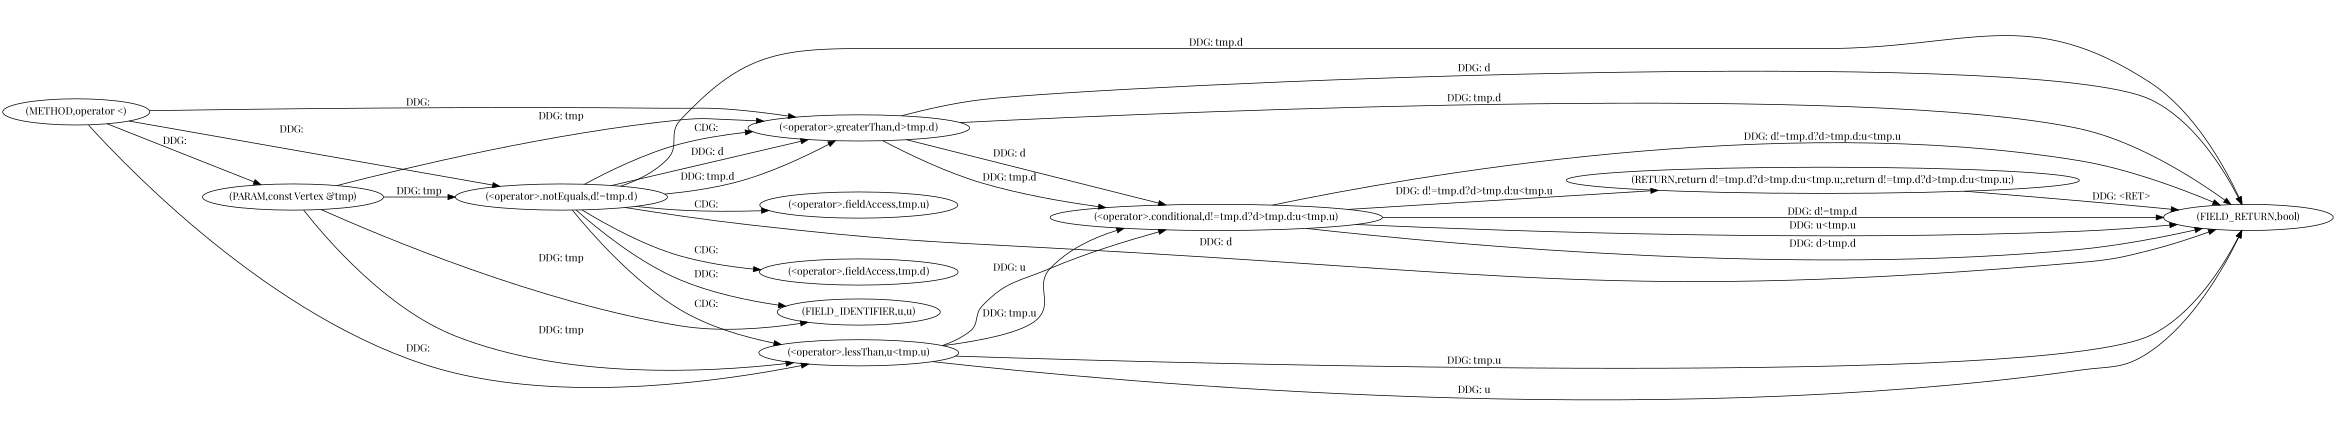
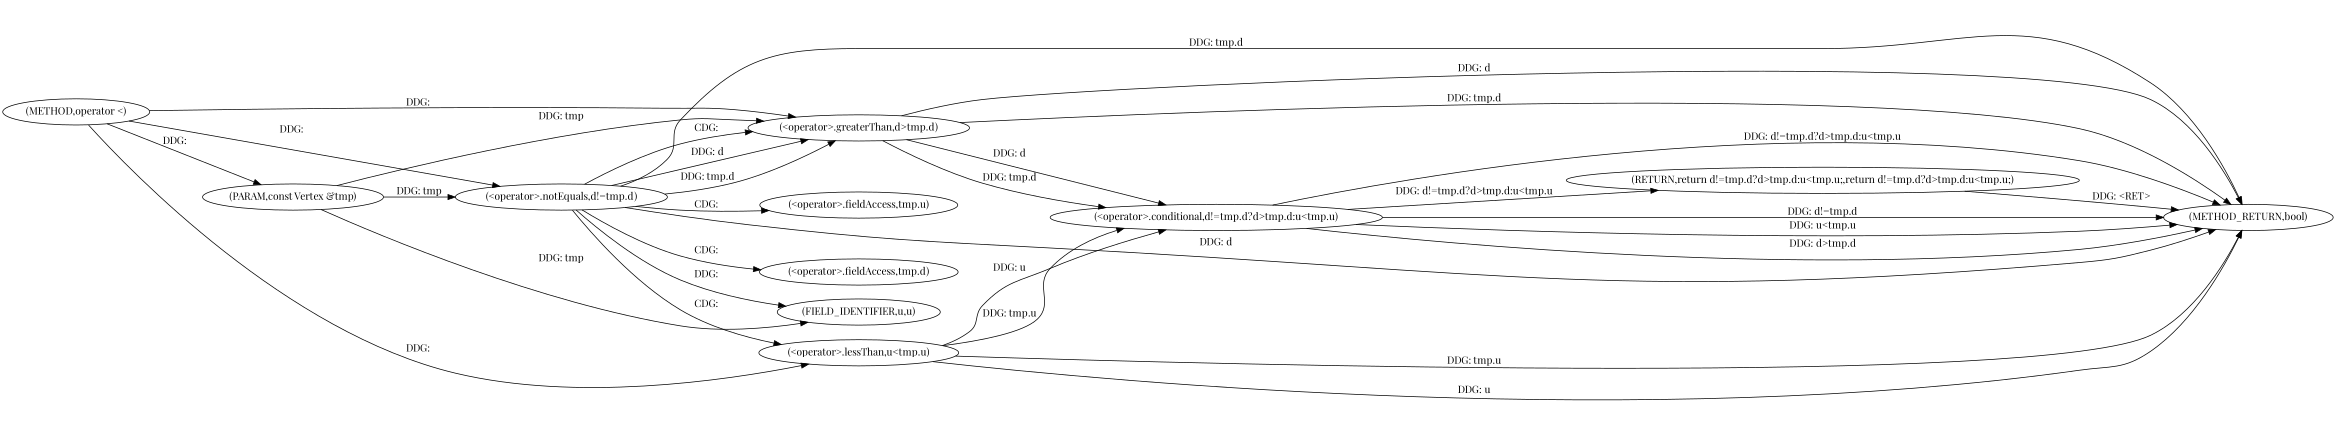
(2248, 217) -> (2248, 217)
(520, 355) -> none
